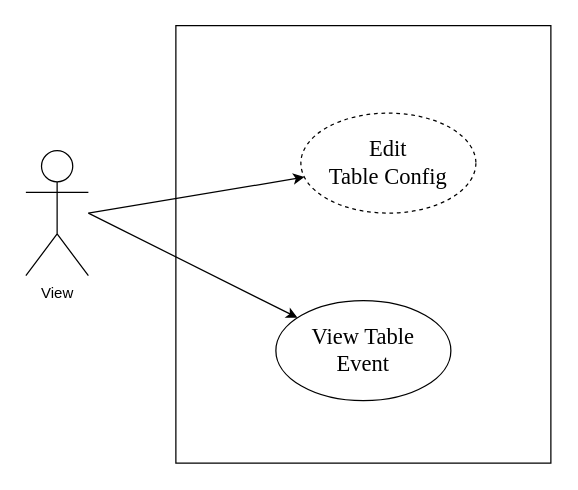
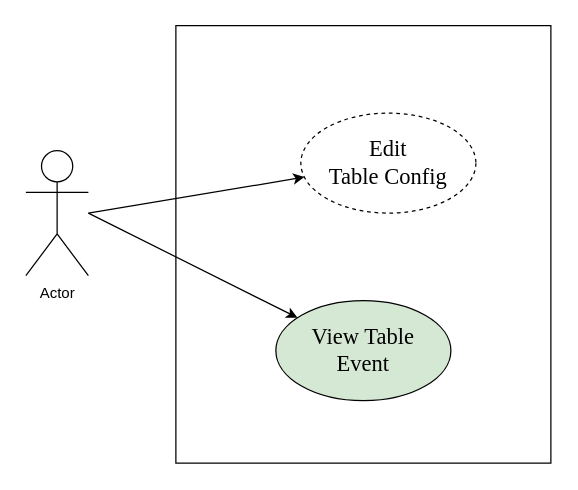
(58, 293) -> (58, 293)
(363, 351) -> (363, 351)
